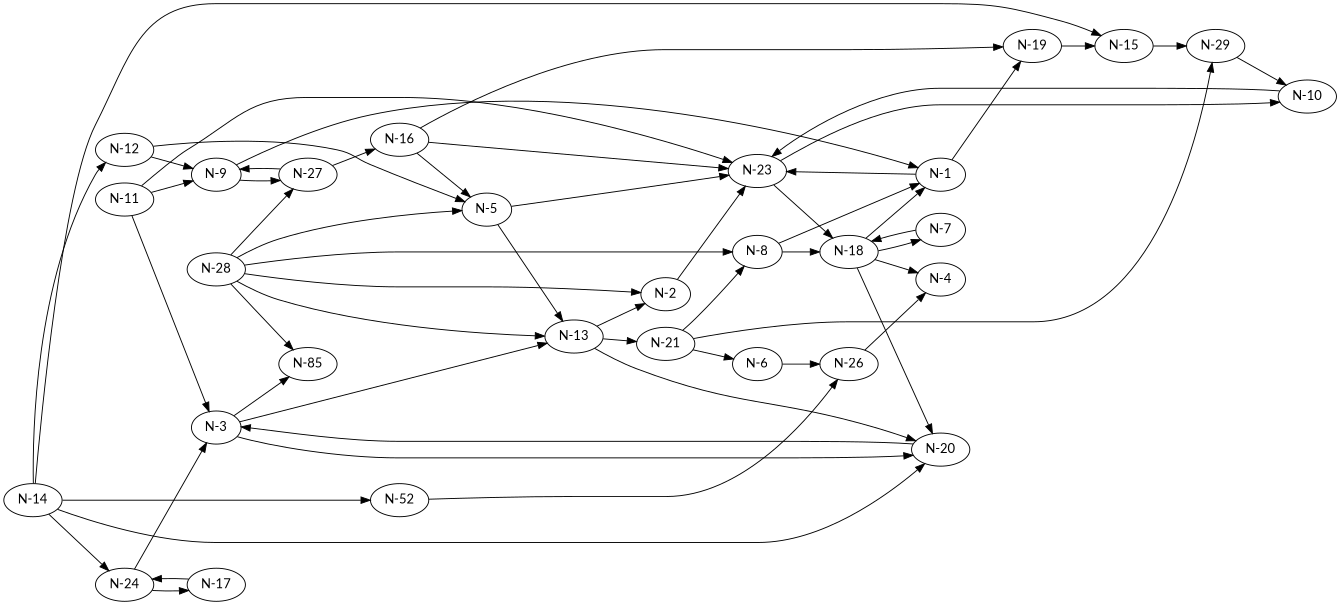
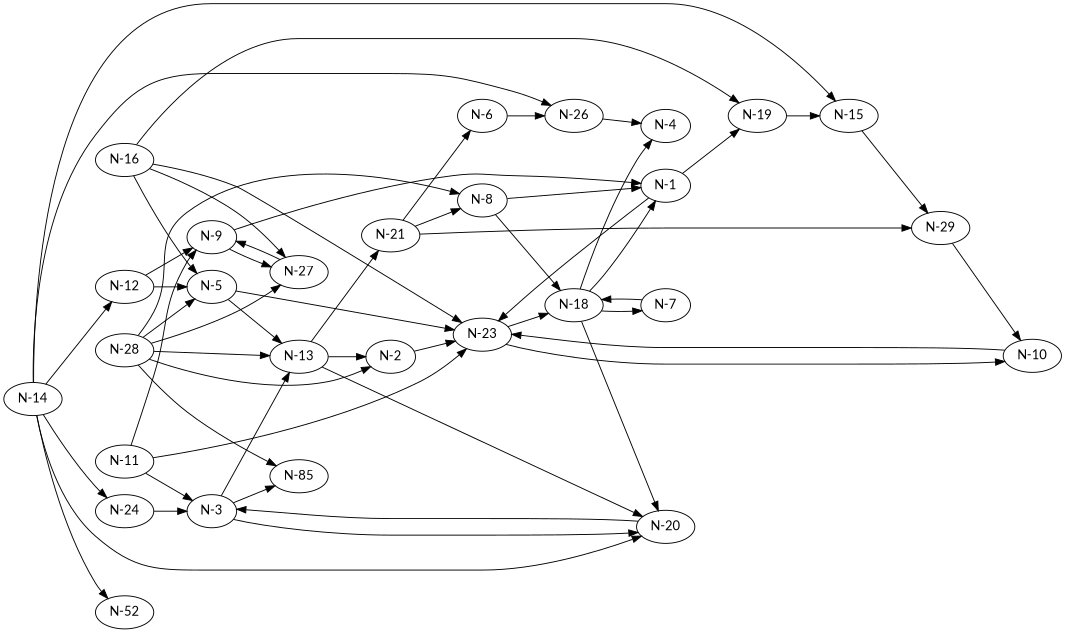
(348, 160) -> (220, 202)
(650, 497) -> (180, 76)
(216, 585) -> none
